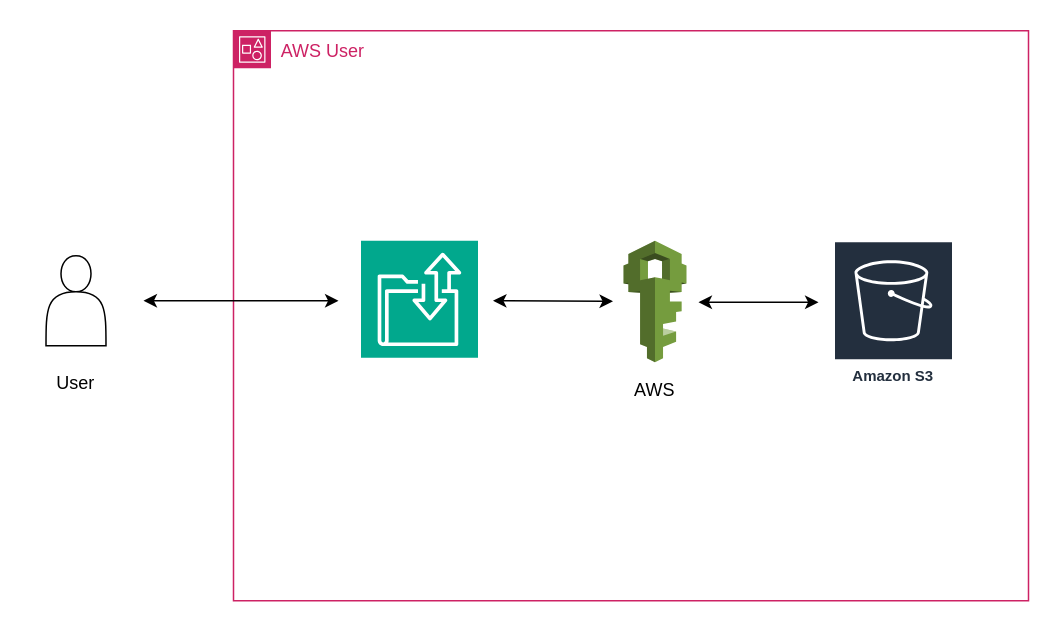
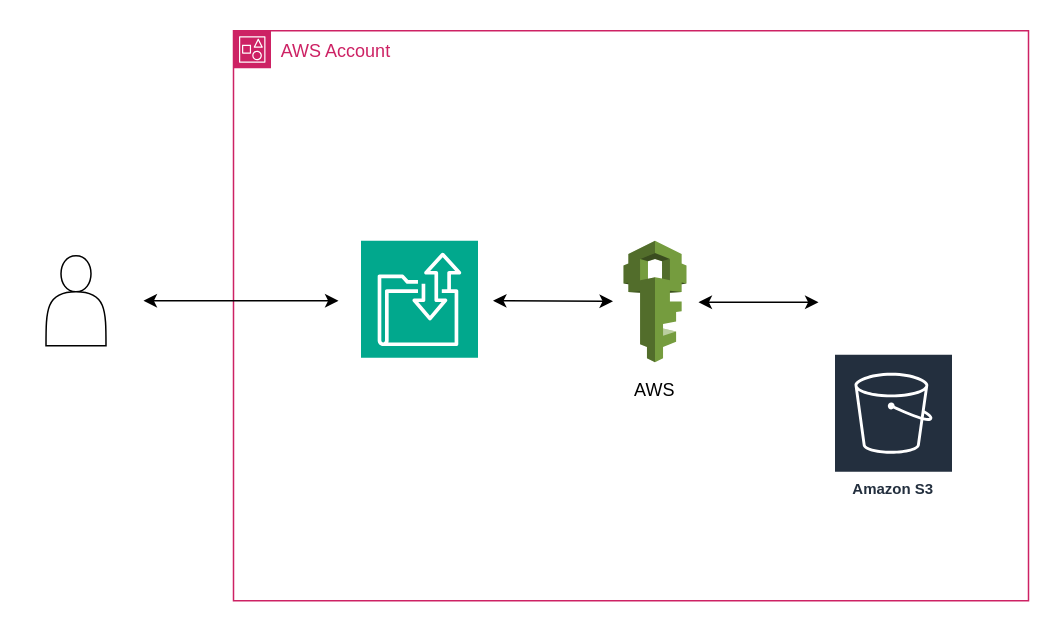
(319, 52) -> (334, 52)
(893, 316) -> (893, 428)
(76, 383) -> none
